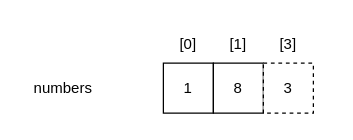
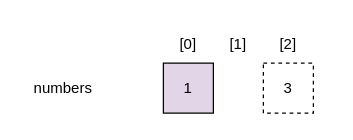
(288, 44) -> (288, 44)
(188, 88) -> (188, 88)
(238, 88) -> none
